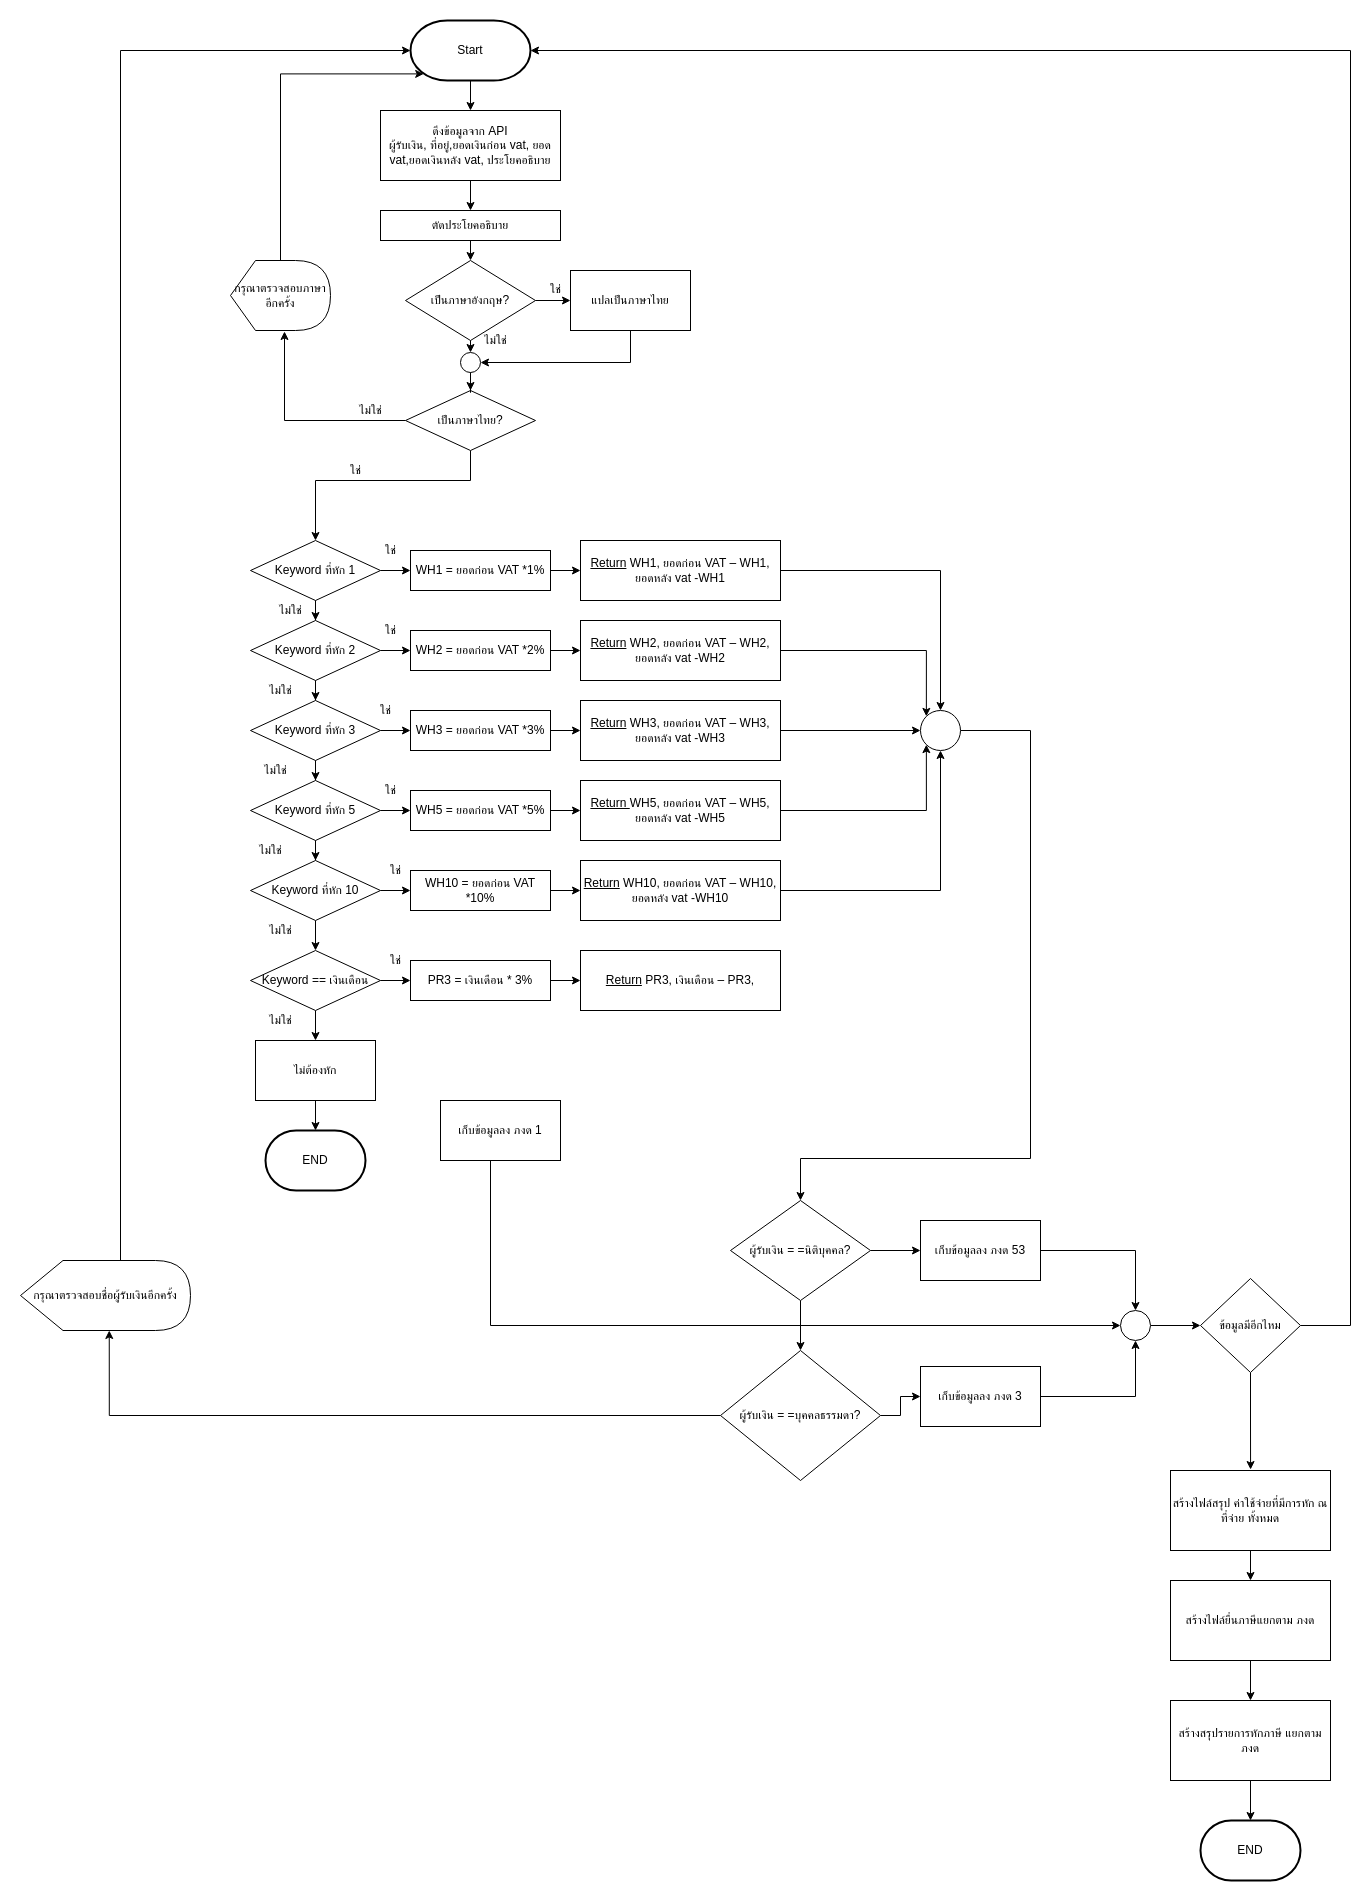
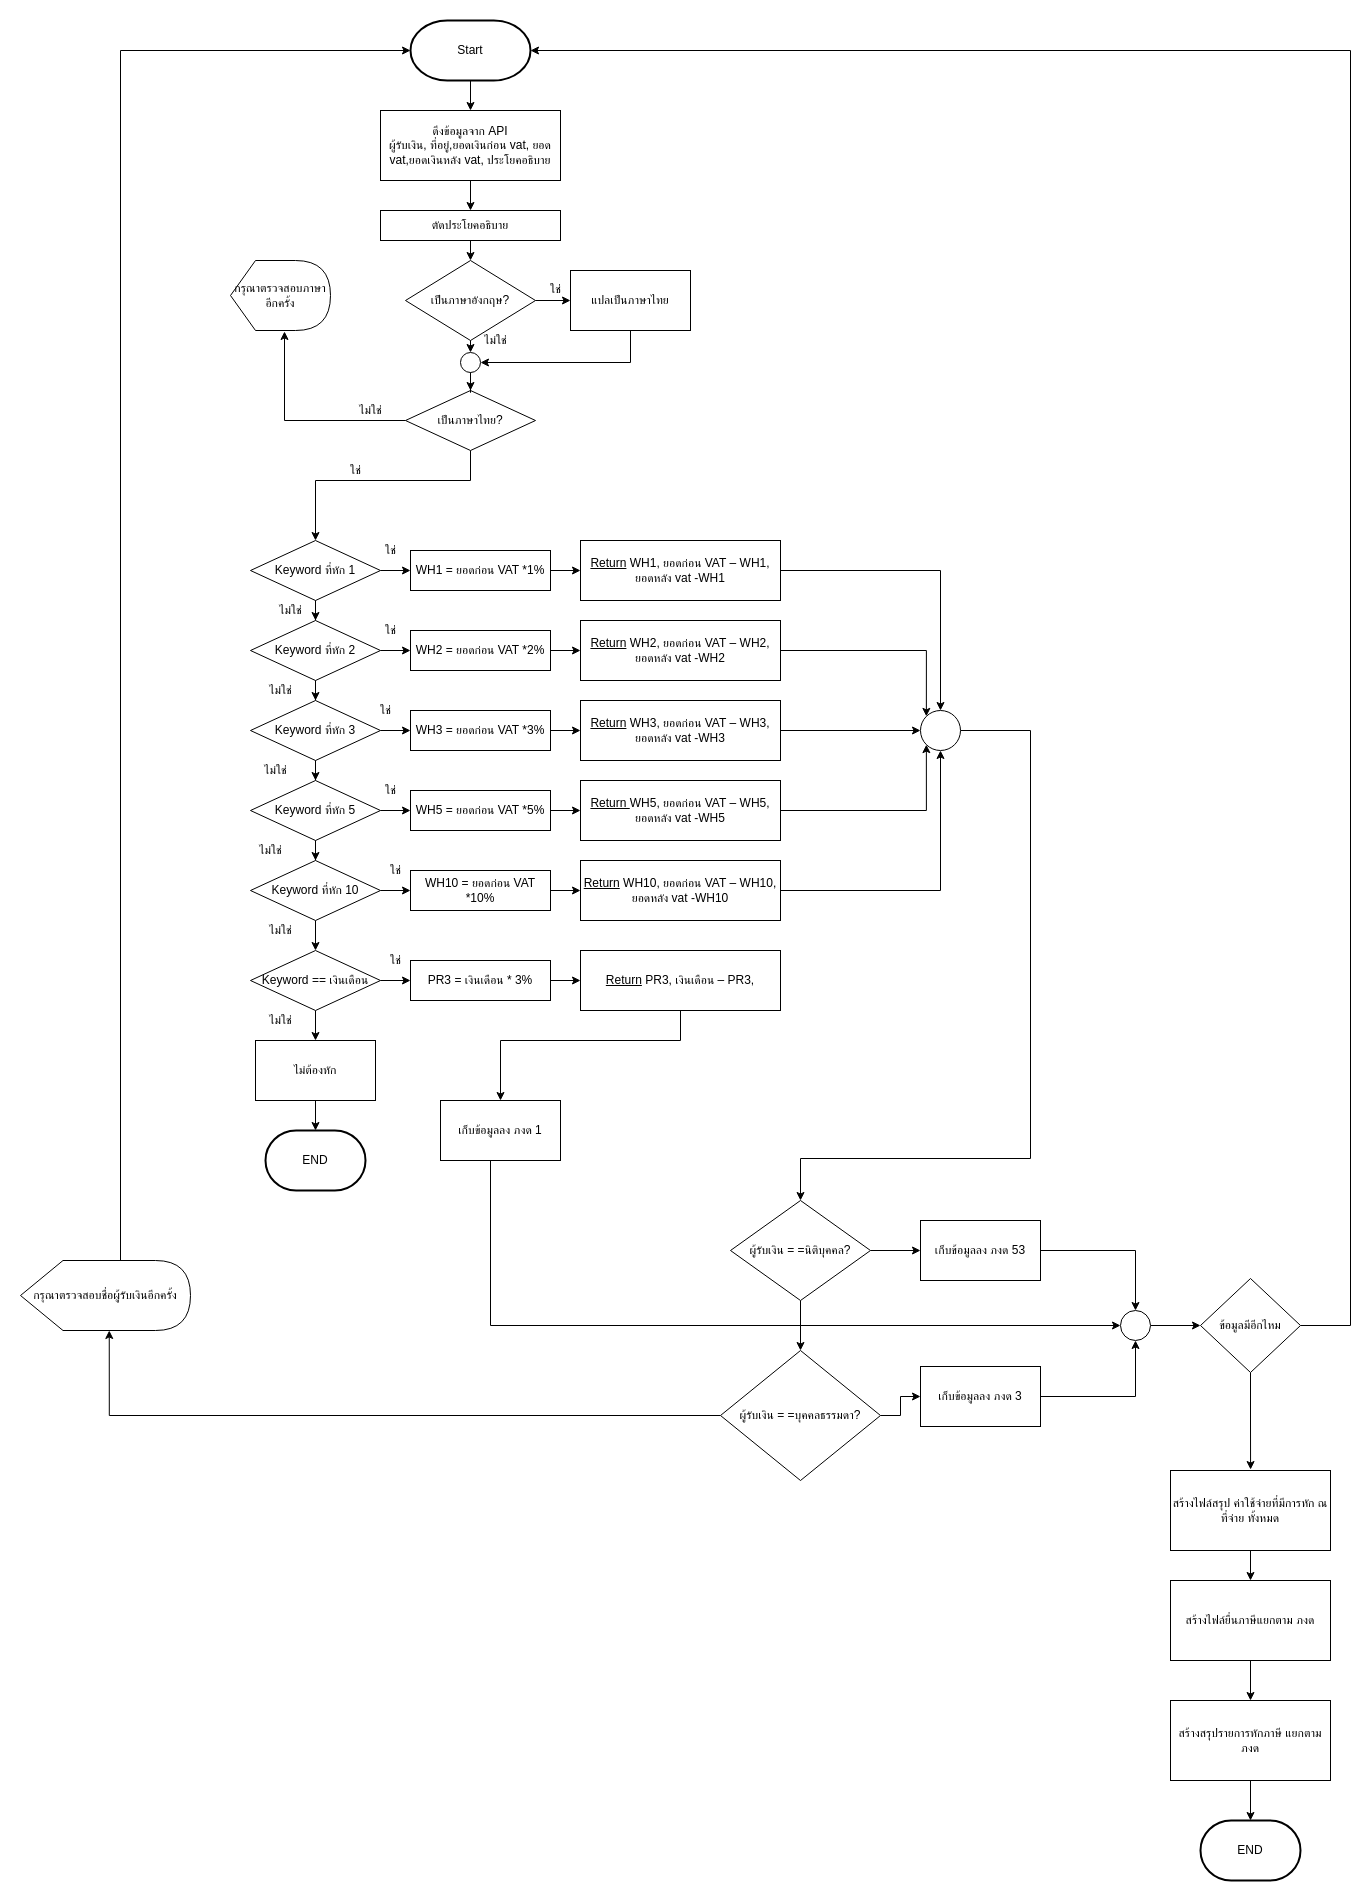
(281, 99) -> none
none -> (580, 1041)
